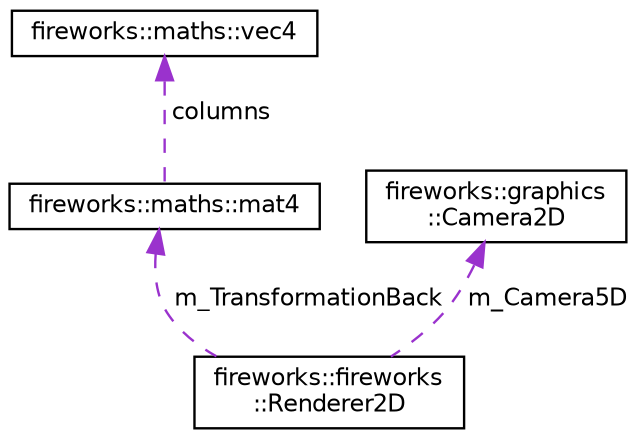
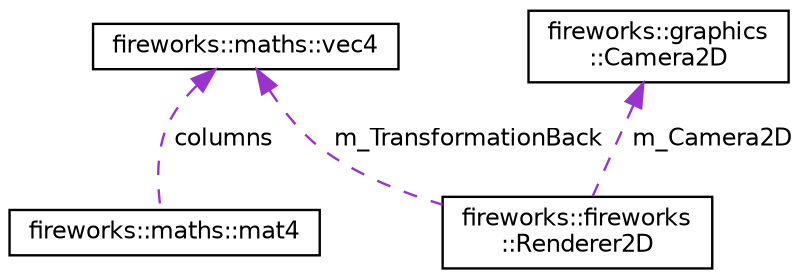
(544, 299) -> (709, 140)
(169, 315) -> (345, 164)
